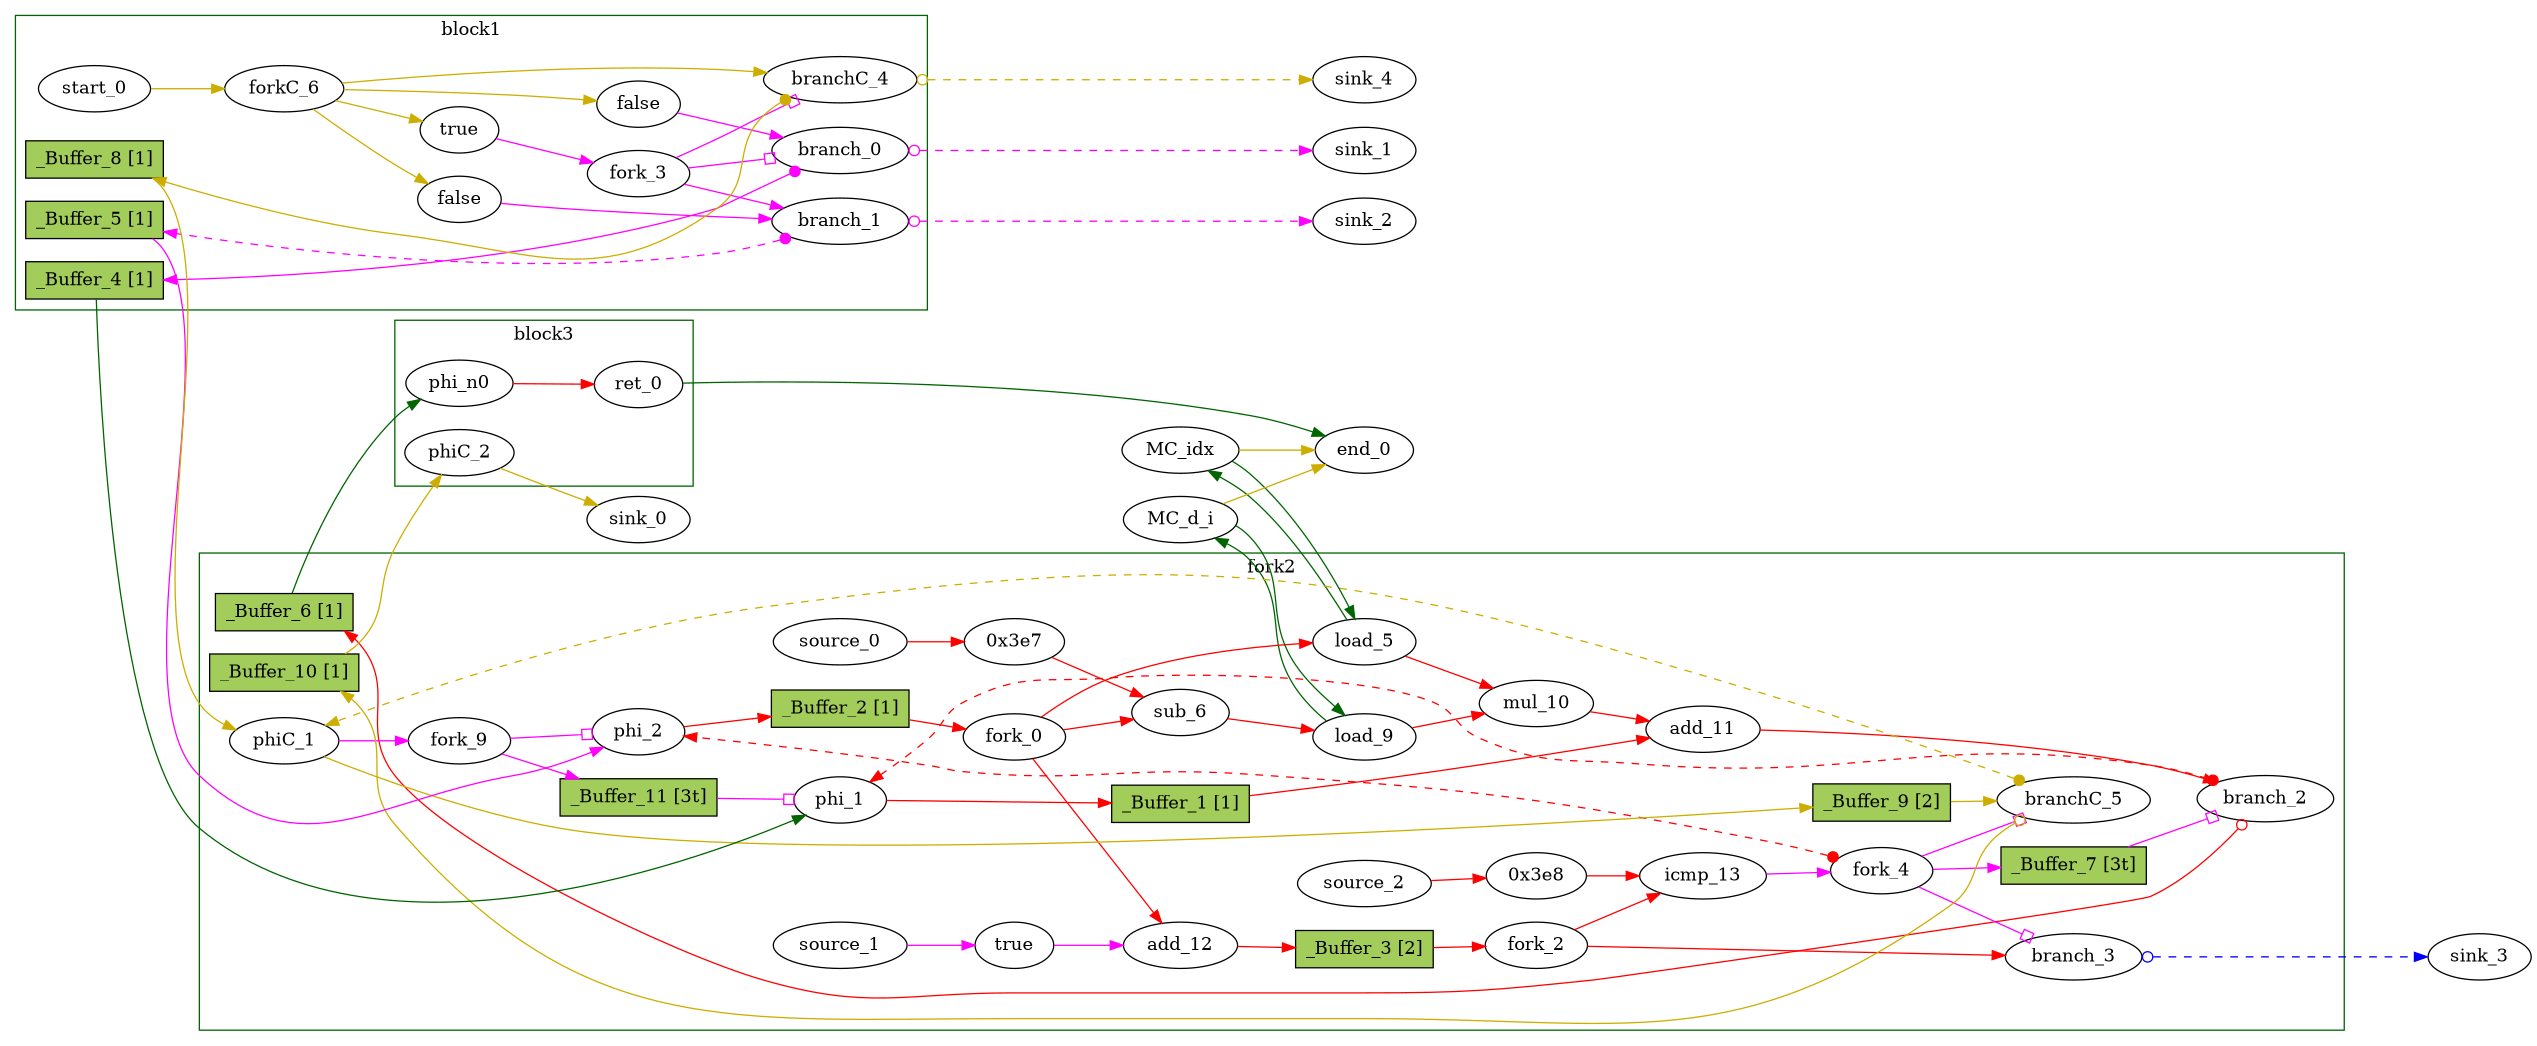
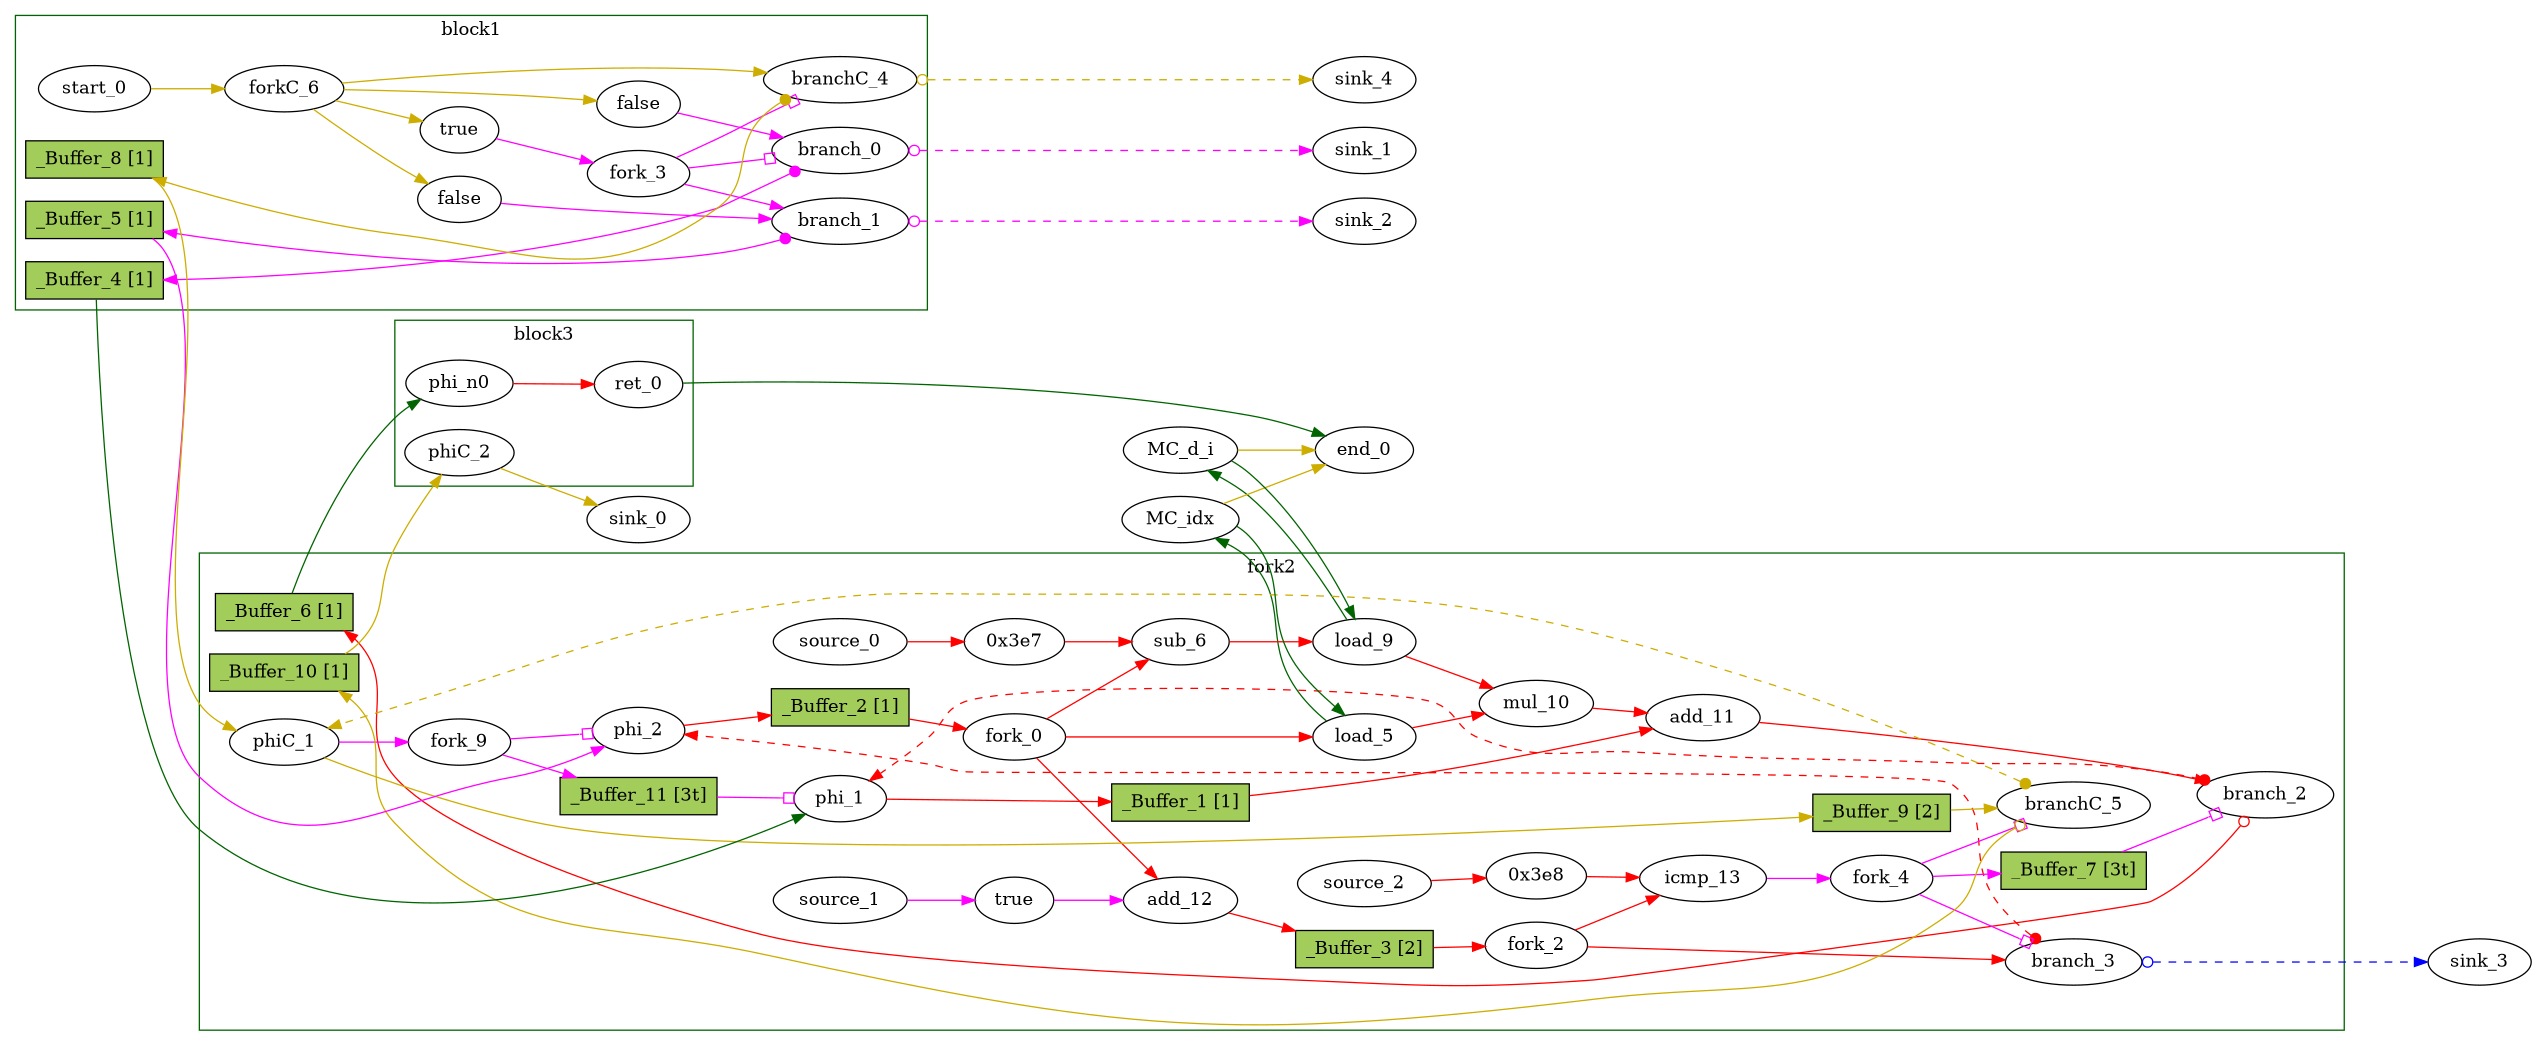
(494, 263) -> (494, 263)
(1264, 775) -> (1484, 773)
